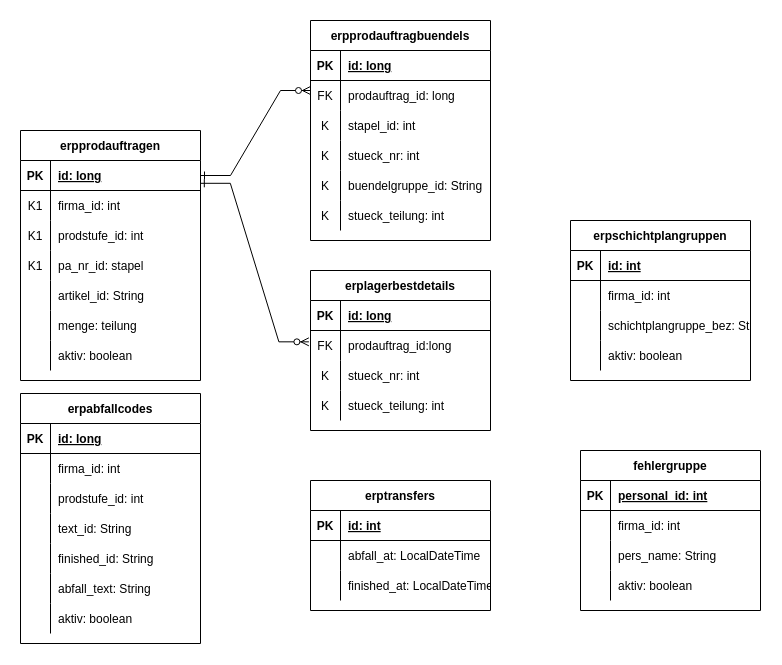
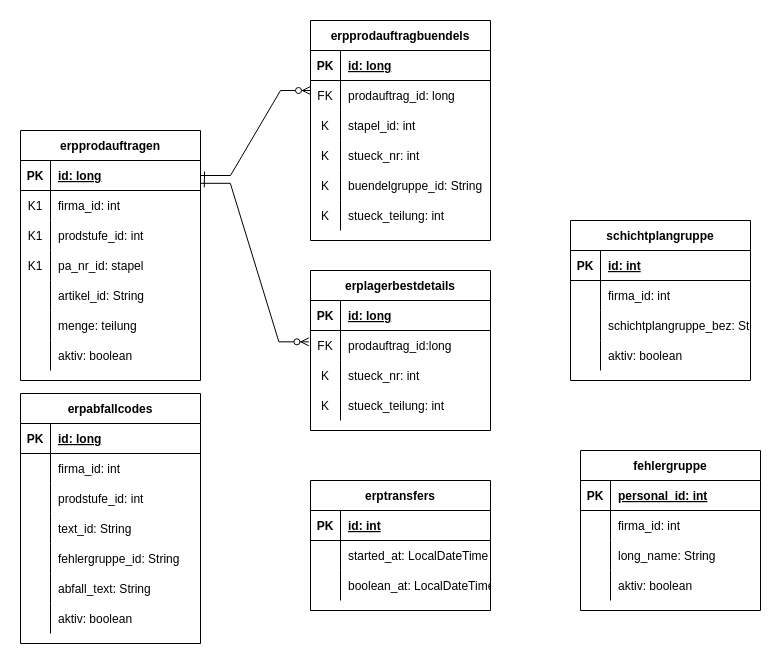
(660, 236) -> (660, 236)
(419, 556) -> (426, 556)
(670, 556) -> (669, 556)
(112, 559) -> (127, 559)
(426, 586) -> (424, 586)
